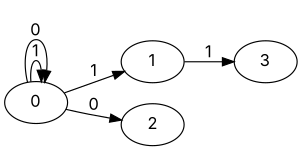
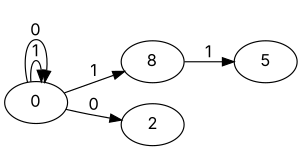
(153, 62) -> (153, 62)
(266, 62) -> (266, 62)
